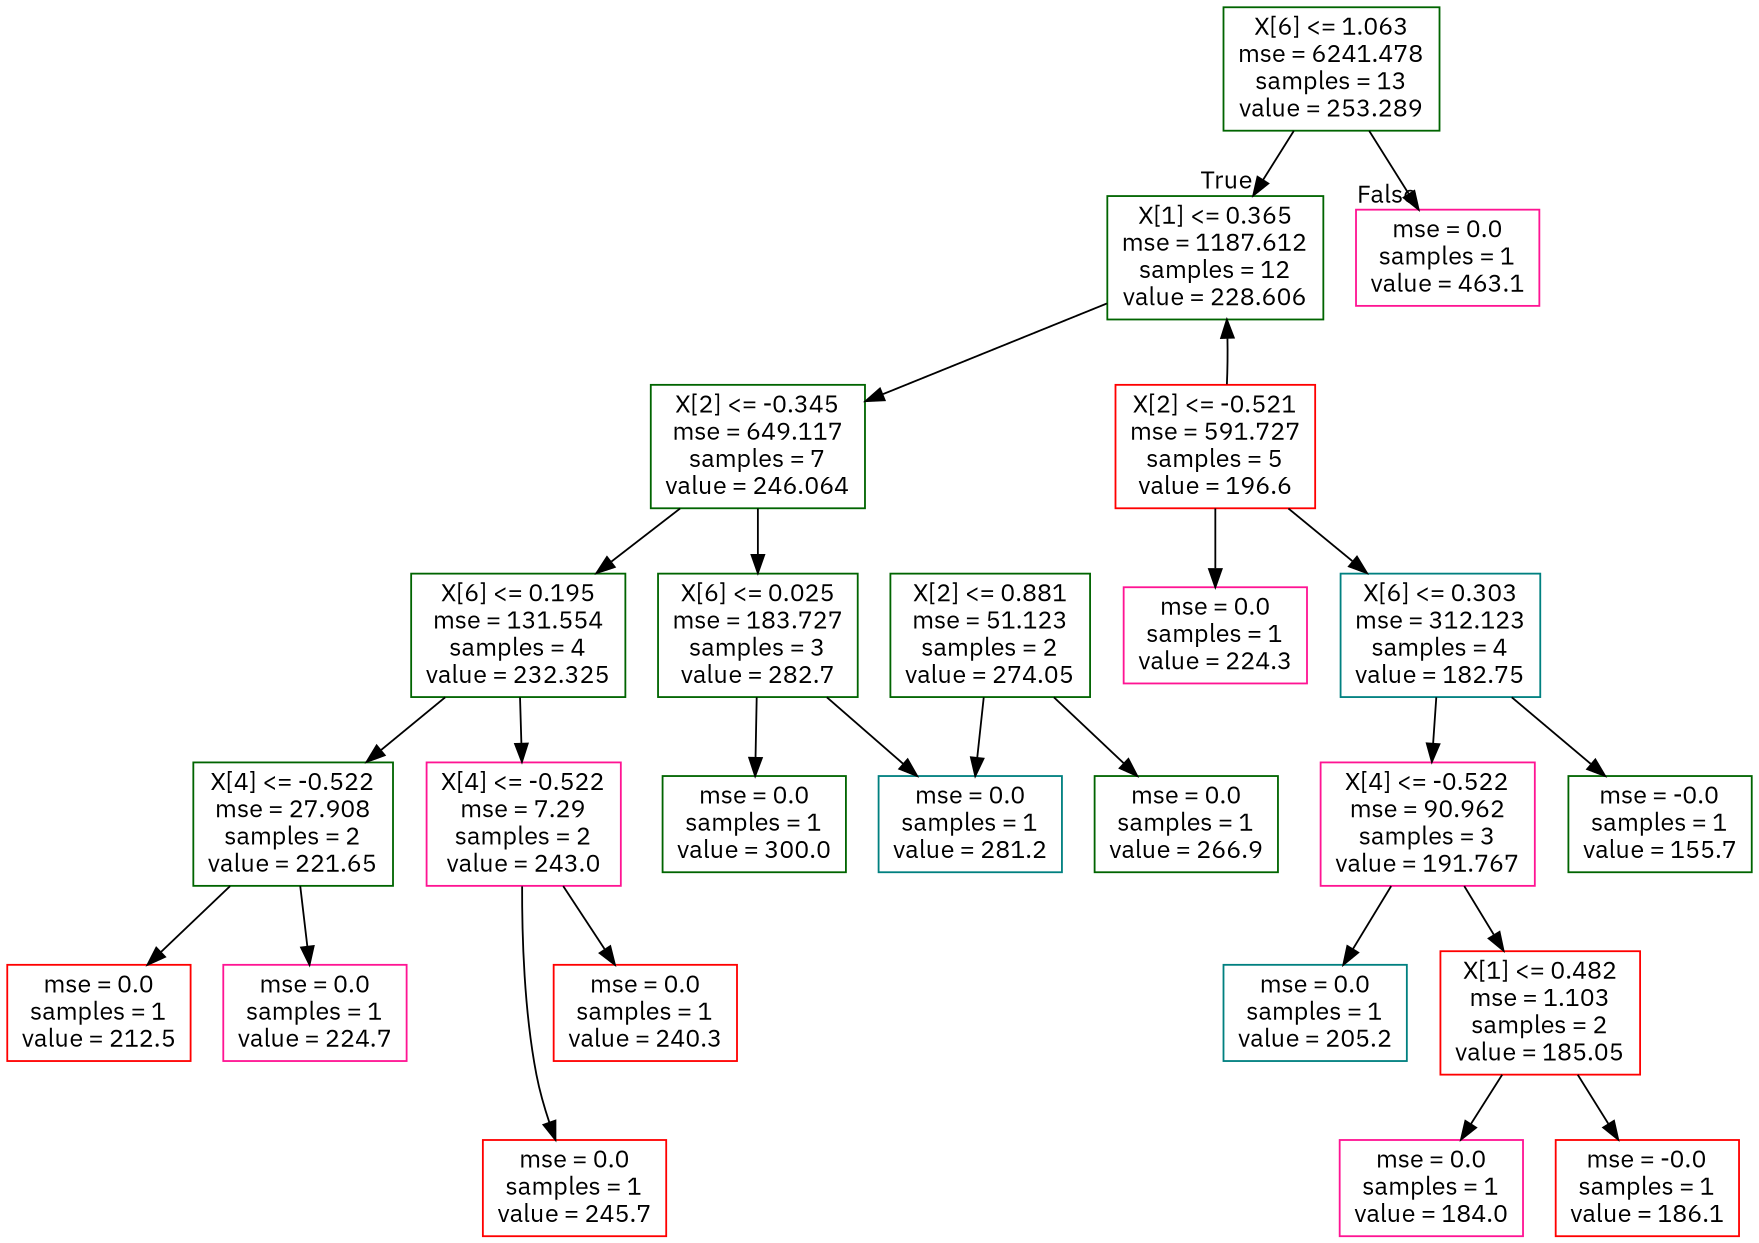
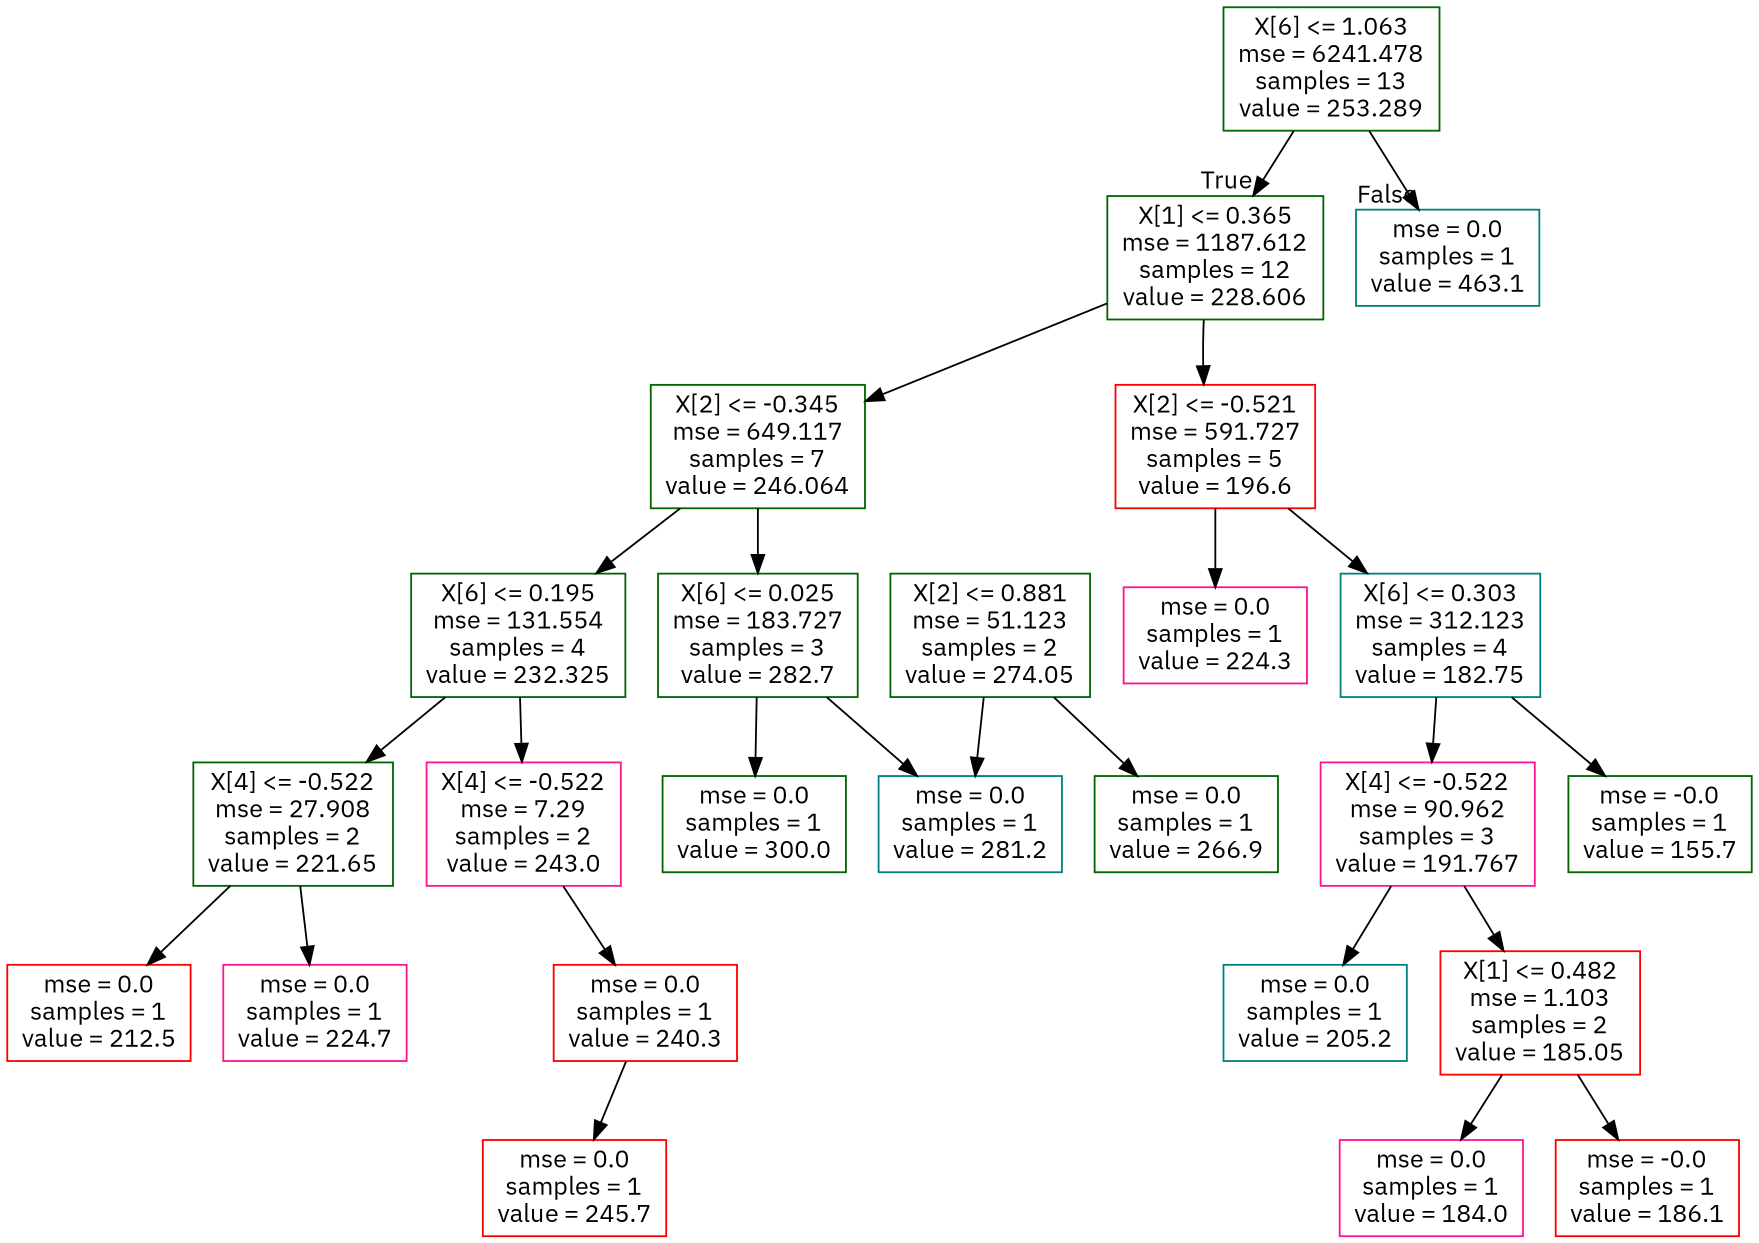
(1448, 258) -> (1448, 258)
(1228, 361) -> (1203, 343)
(527, 1005) -> (613, 1092)
